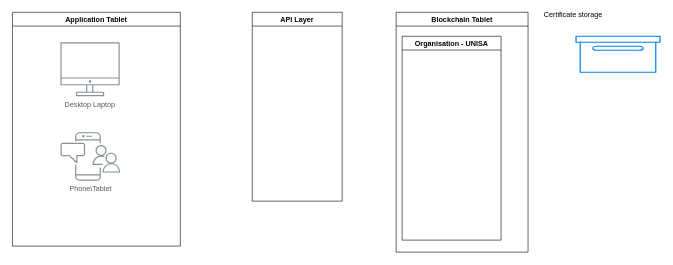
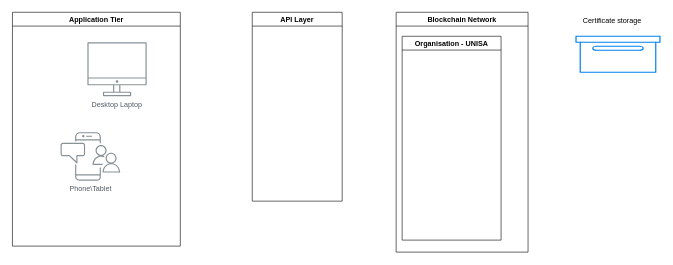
(573, 15) -> (612, 21)
(96, 20) -> (96, 20)
(462, 20) -> (462, 20)
(90, 69) -> (117, 69)
